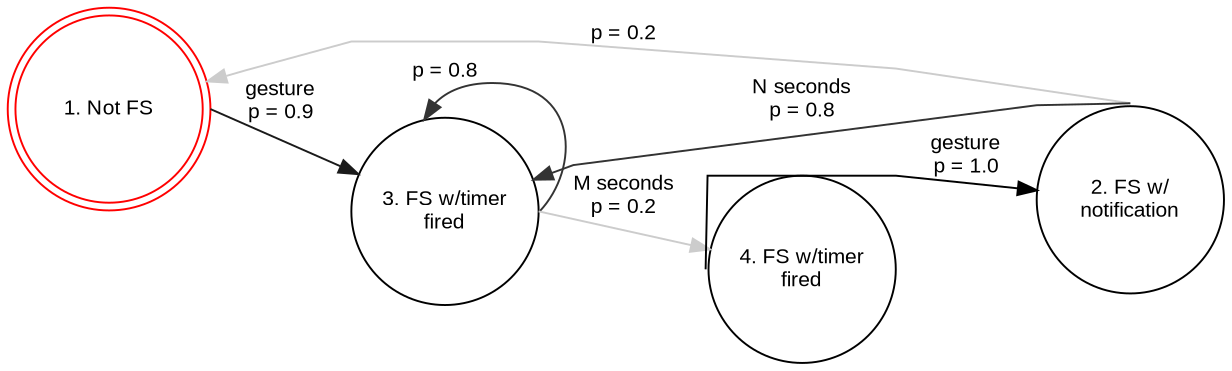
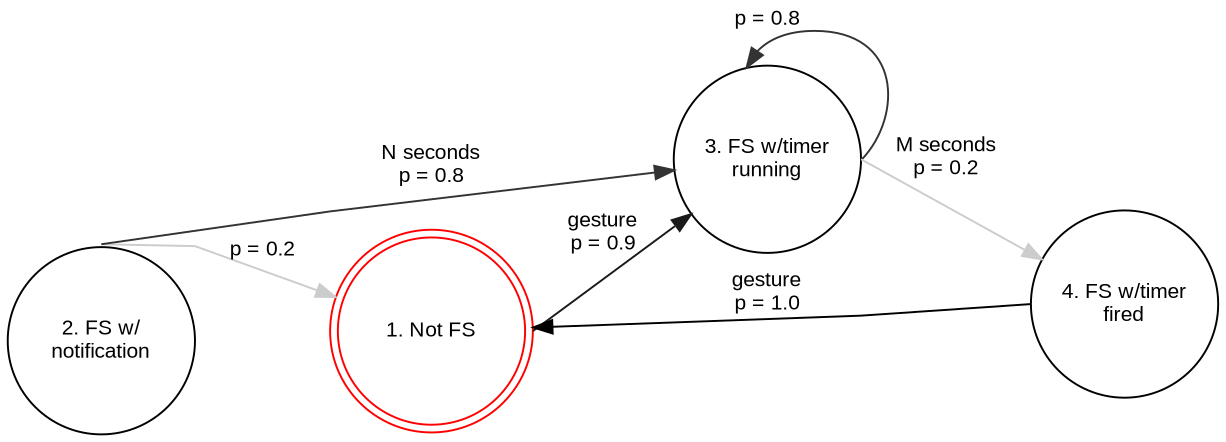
(816, 176) -> (792, 318)
(445, 211) -> (767, 159)
